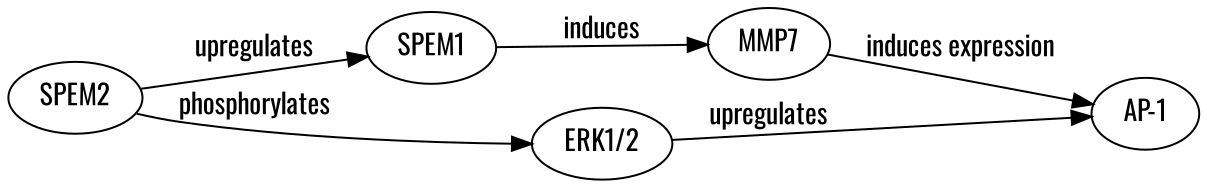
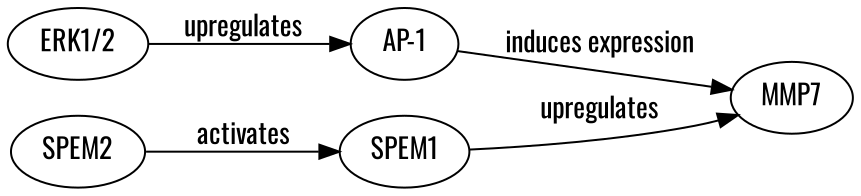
(602, 31) -> (600, 111)
(255, 49) -> (244, 137)
(950, 78) -> (584, 69)
(323, 136) -> none
